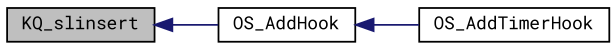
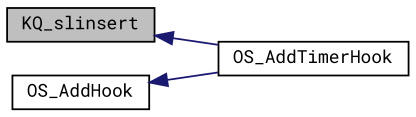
(195, 25) -> (195, 41)
